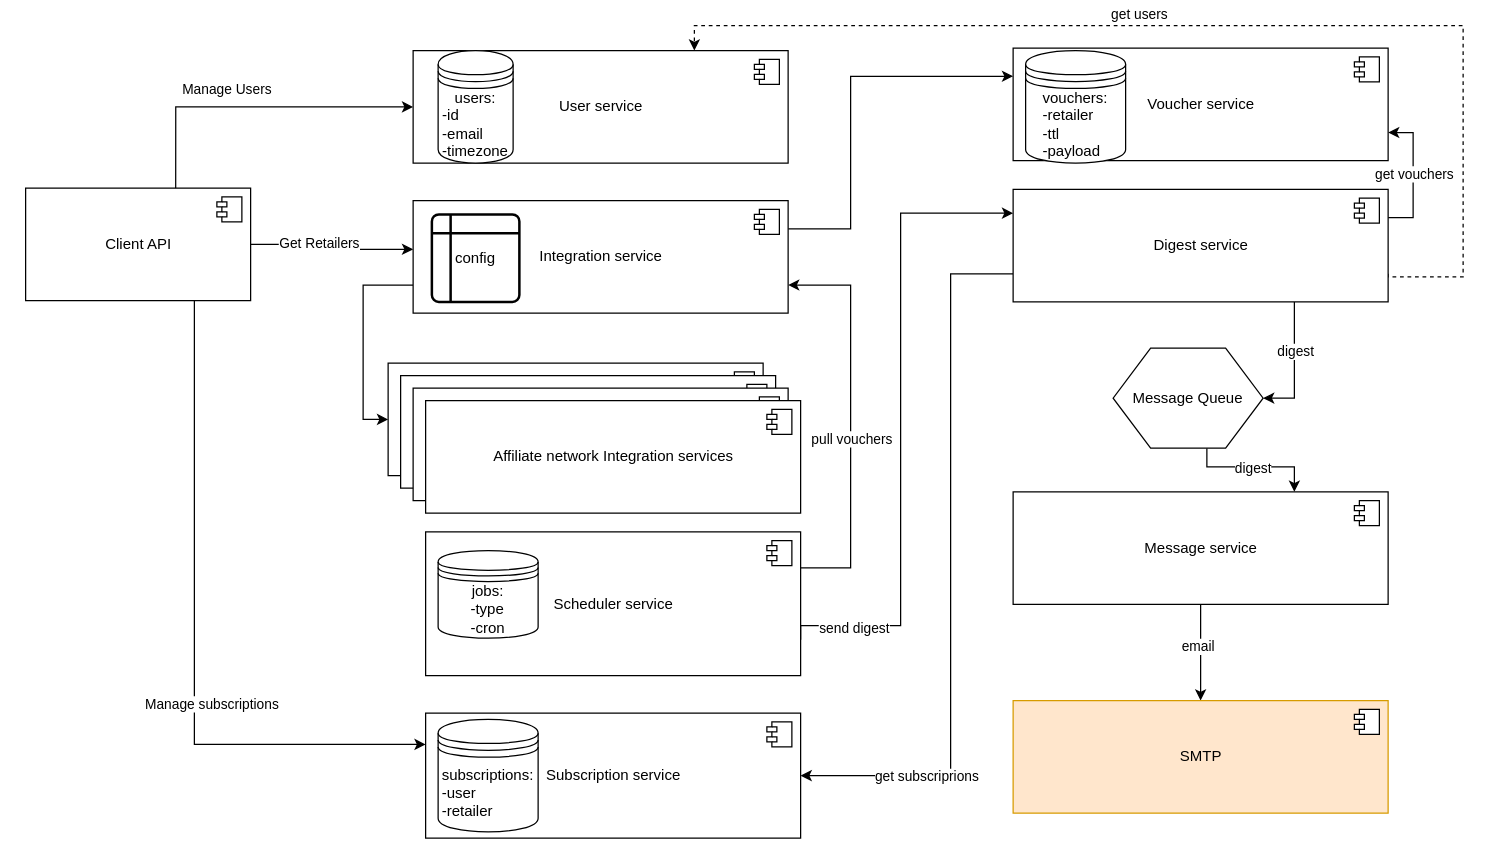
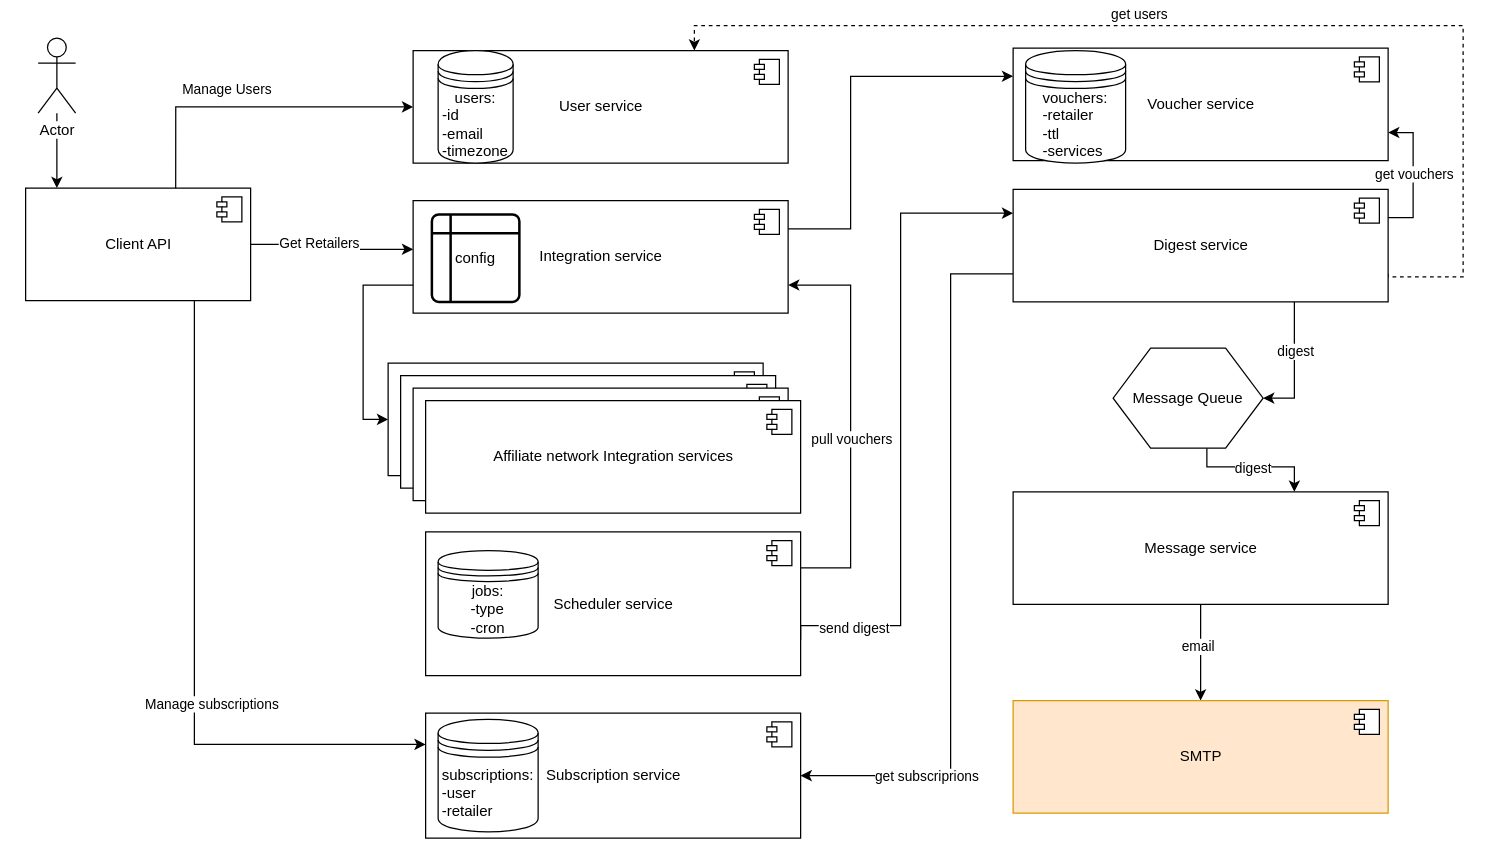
none -> (57, 76)
(1076, 124) -> (1076, 124)
none -> (57, 146)
